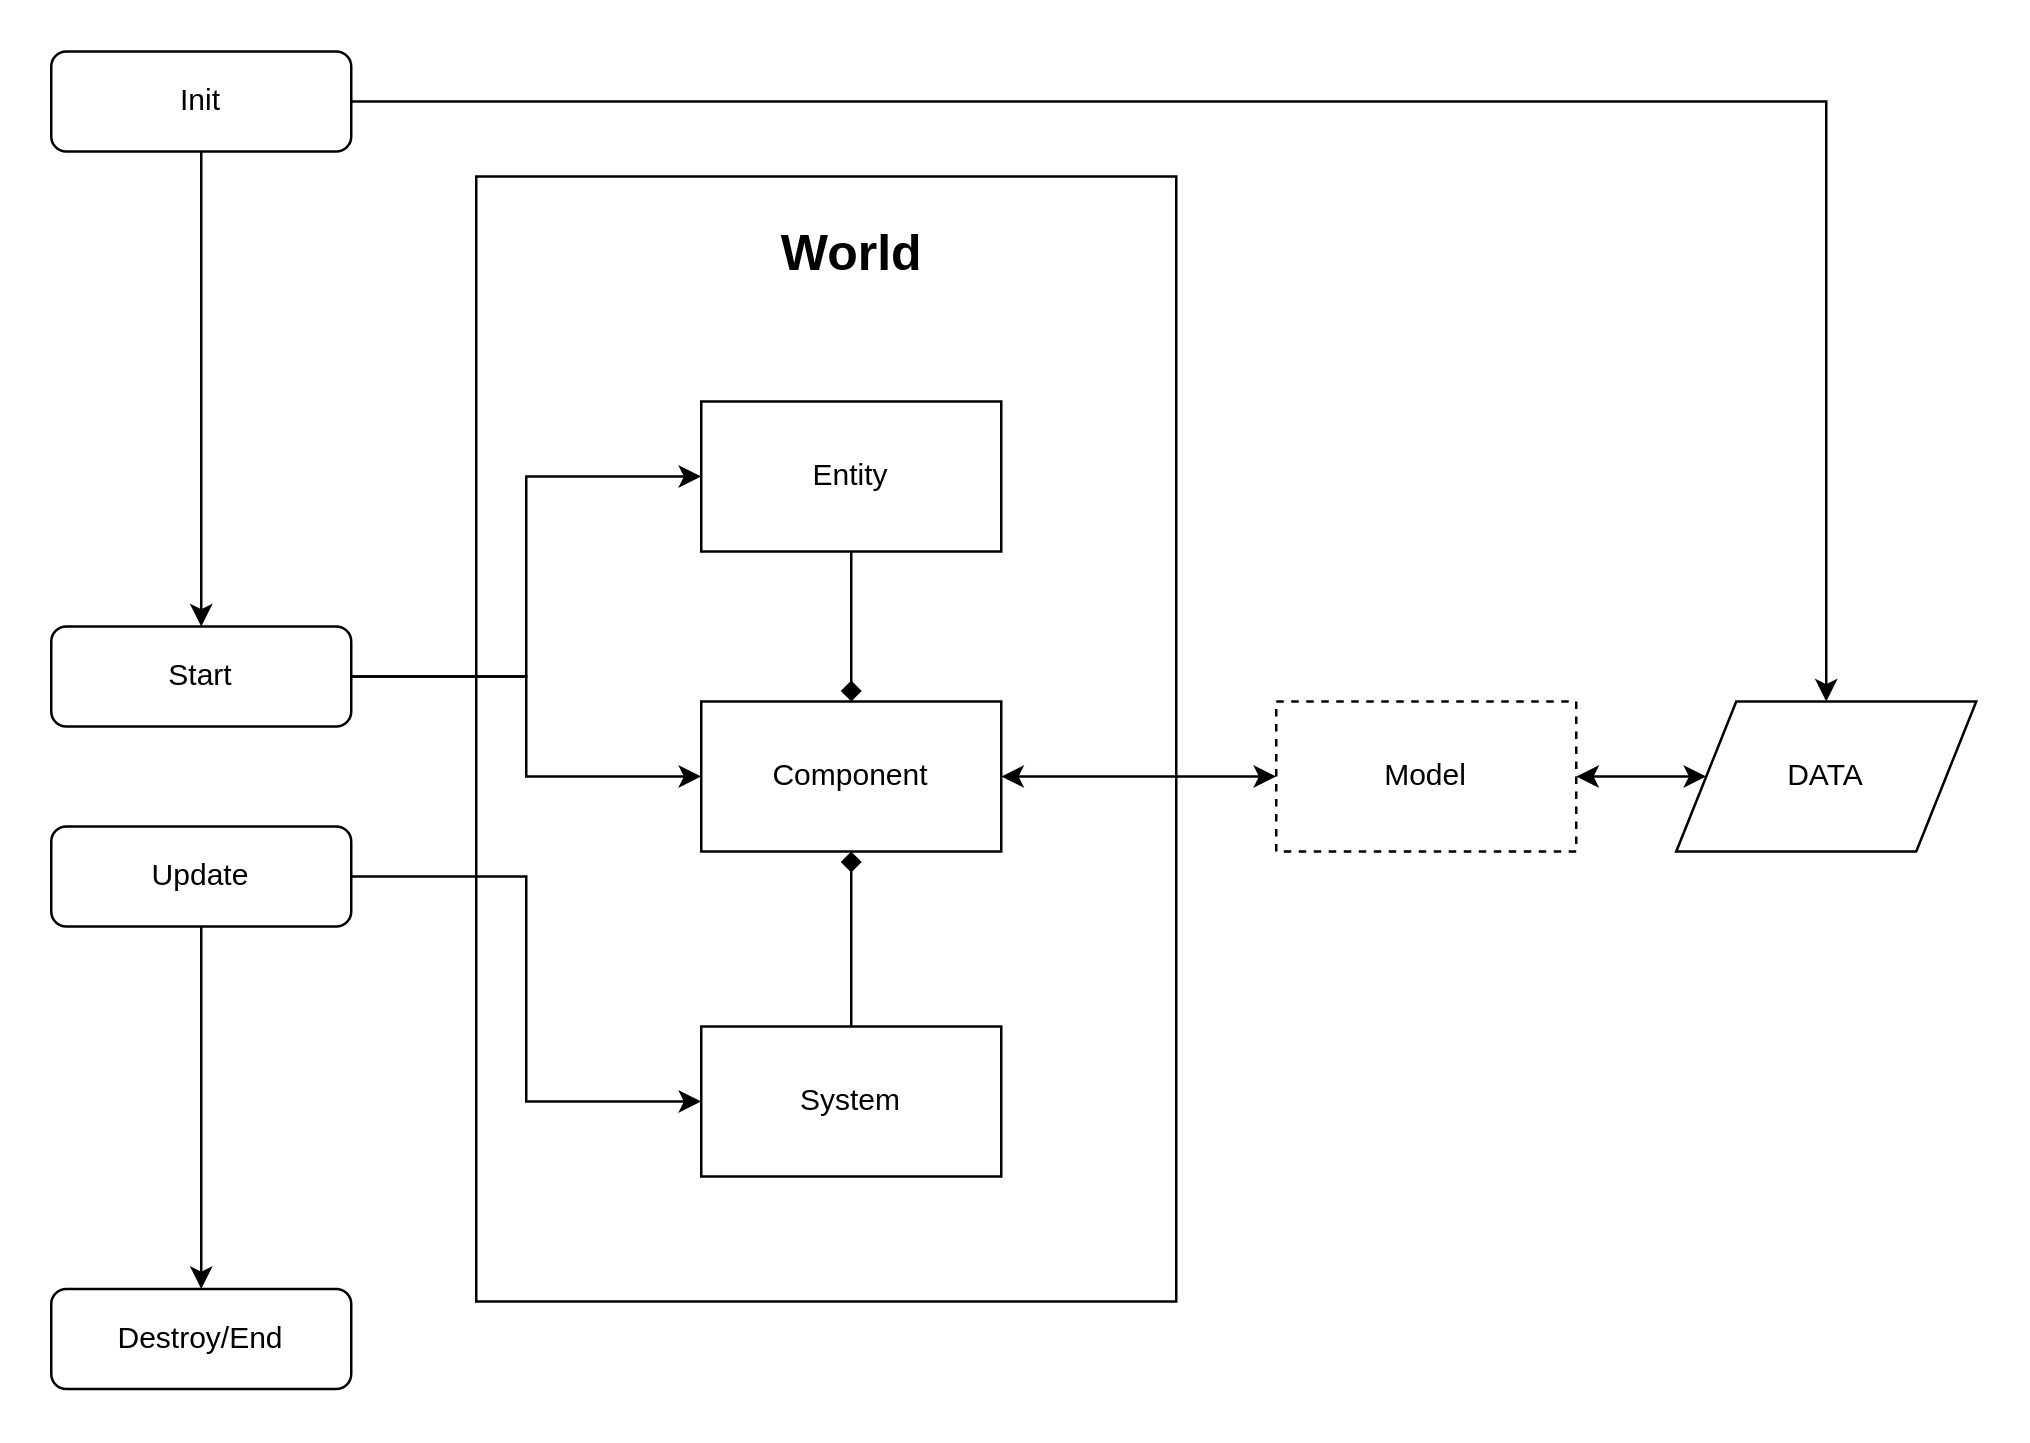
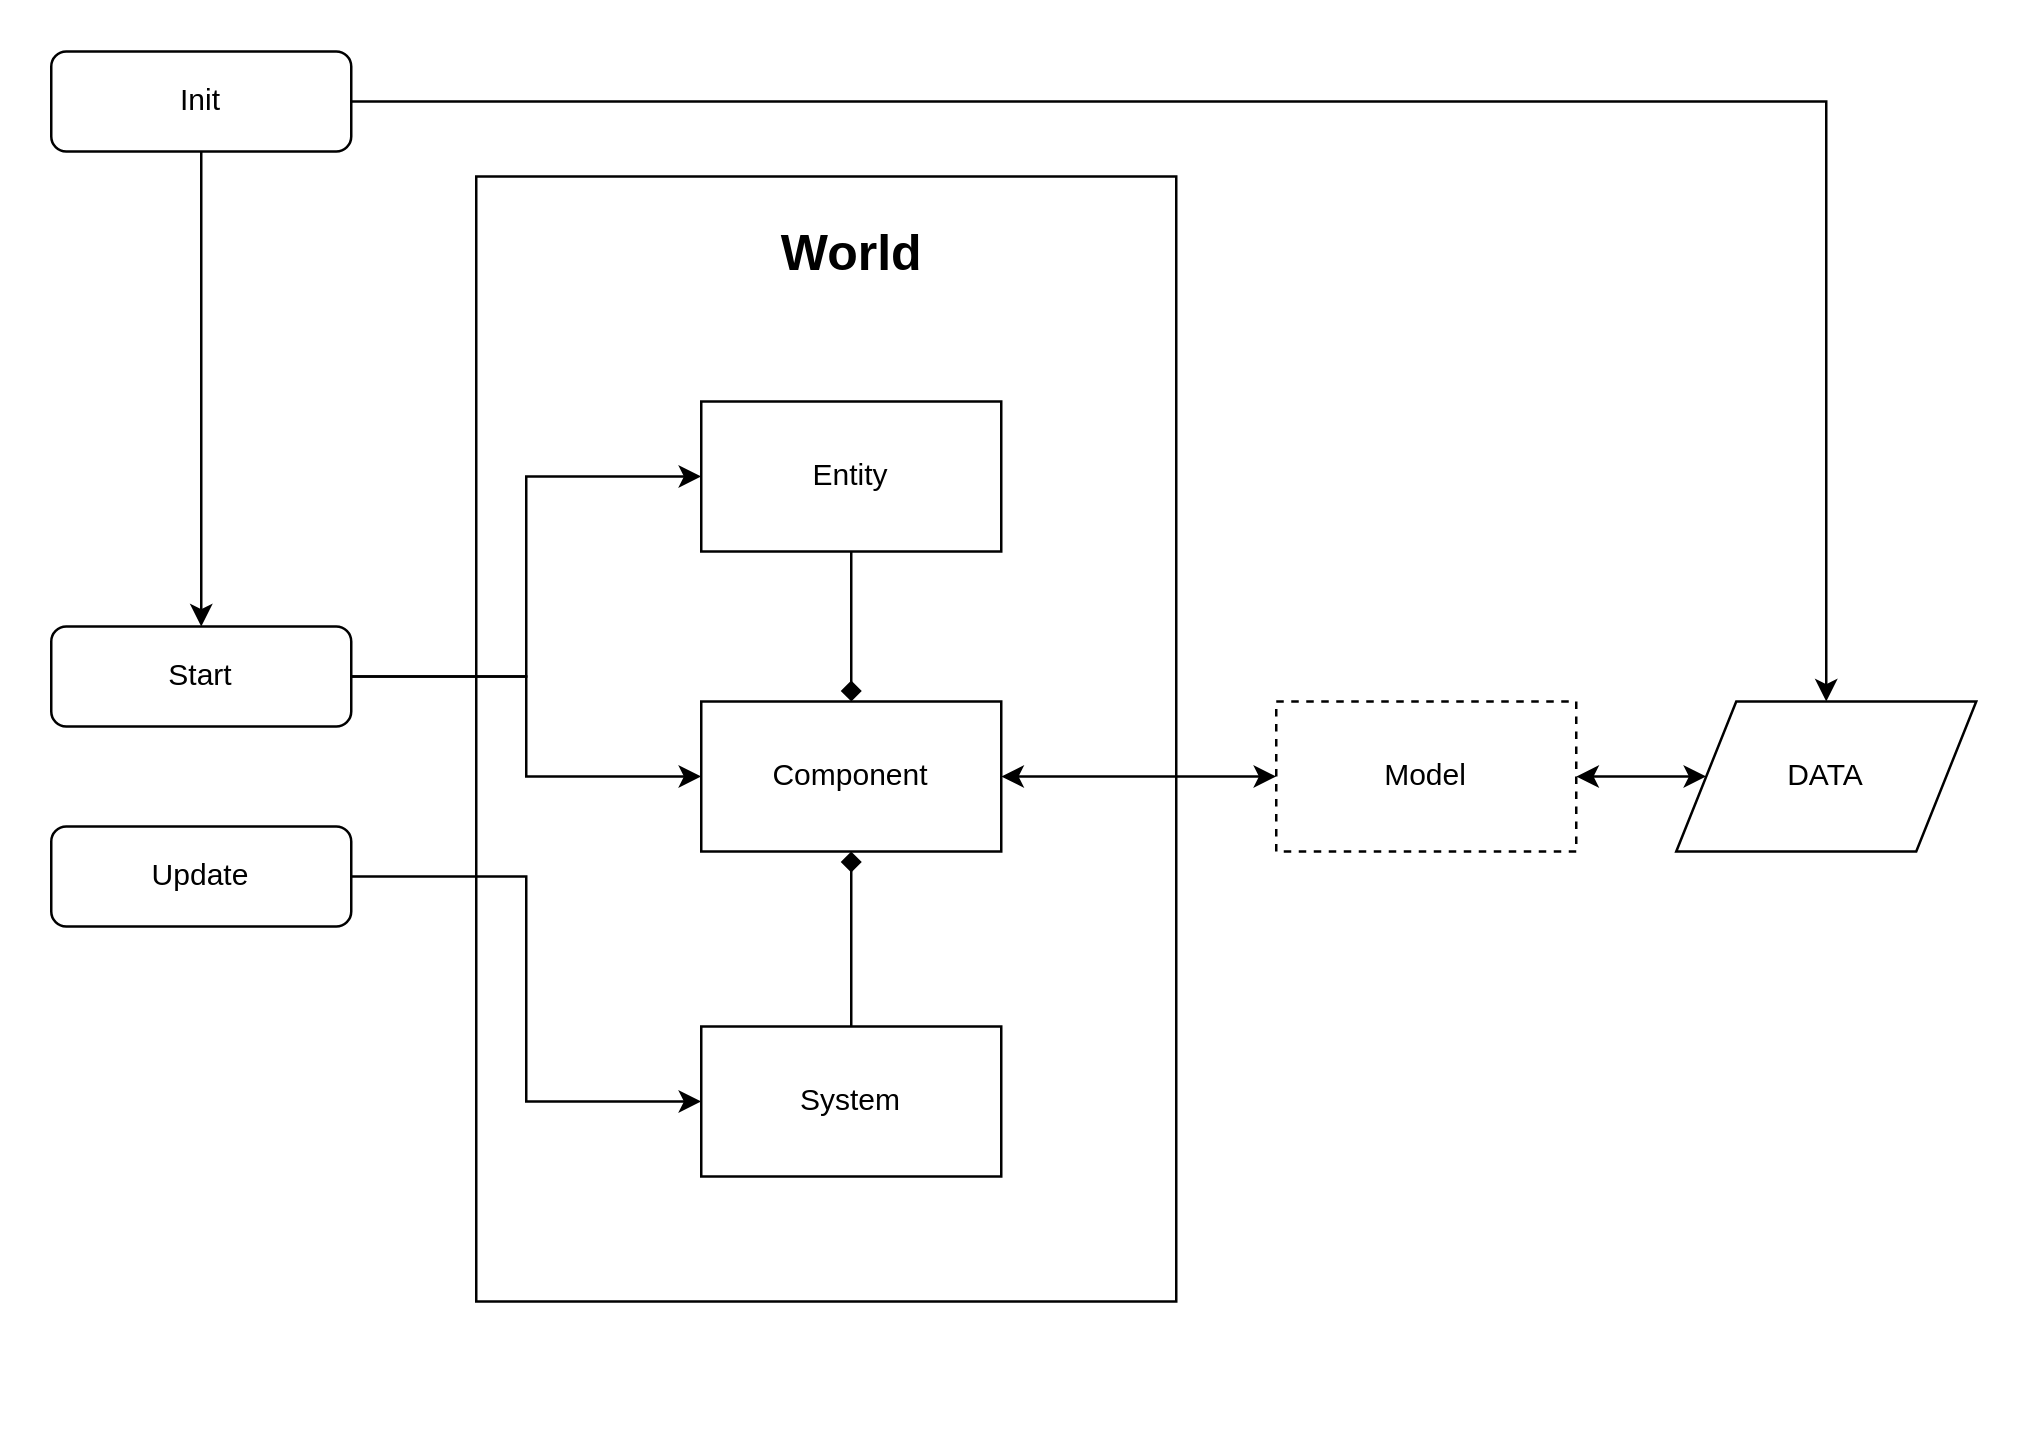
(201, 1100) -> none
(201, 1339) -> none
